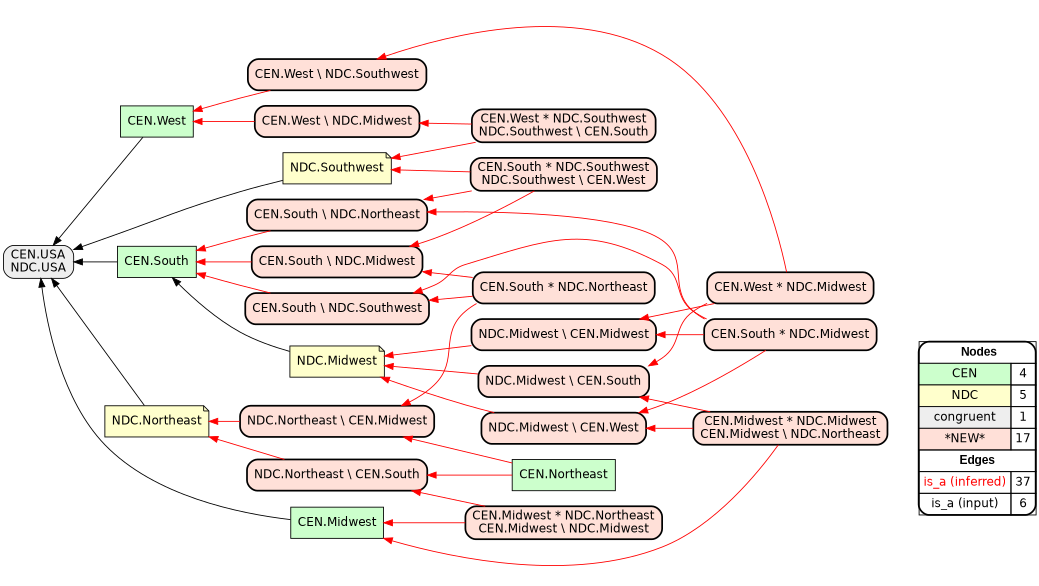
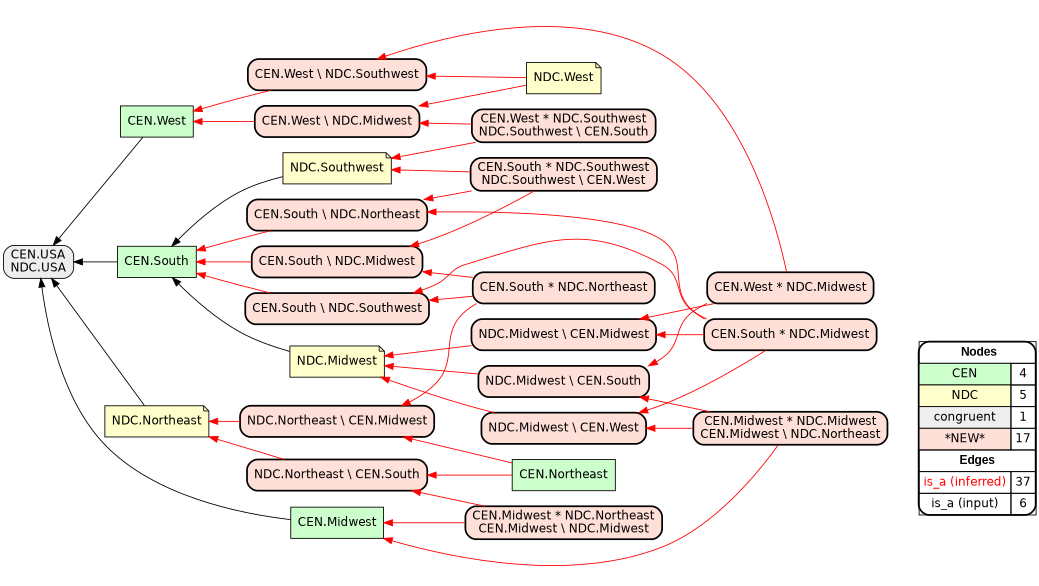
none -> (564, 78)
(181, 211) -> (226, 200)
